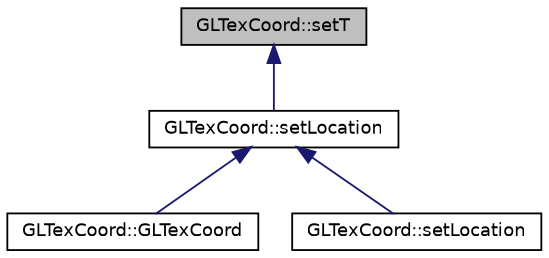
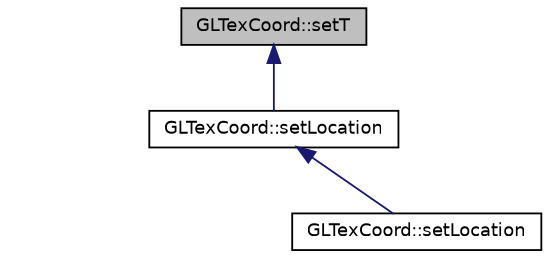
(133, 232) -> none
